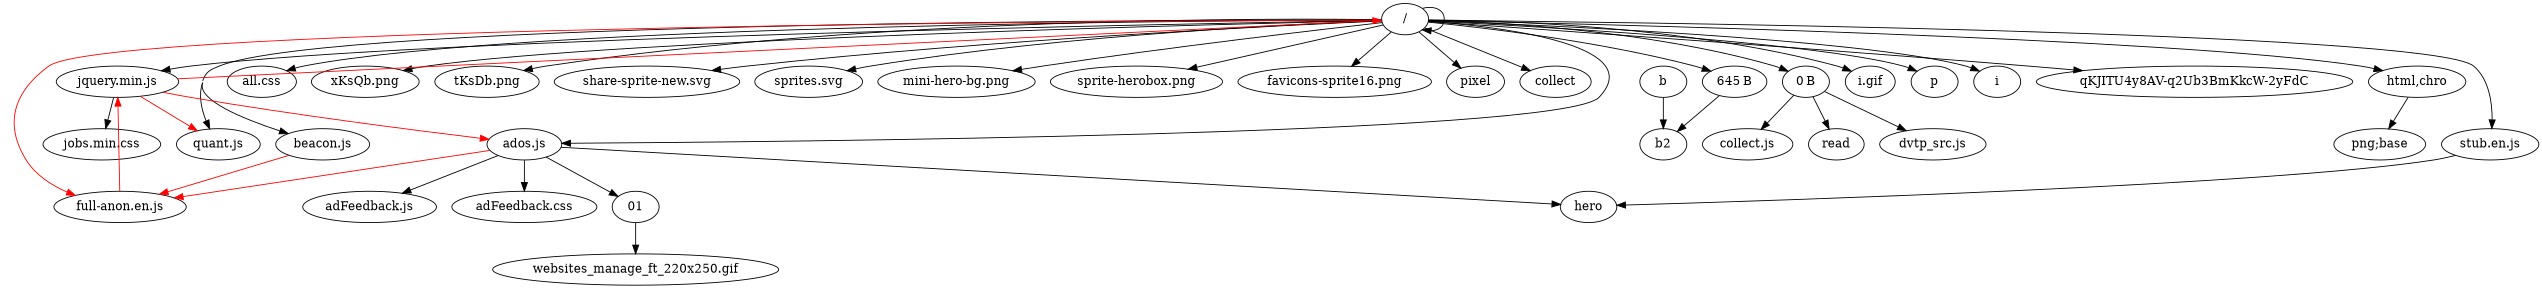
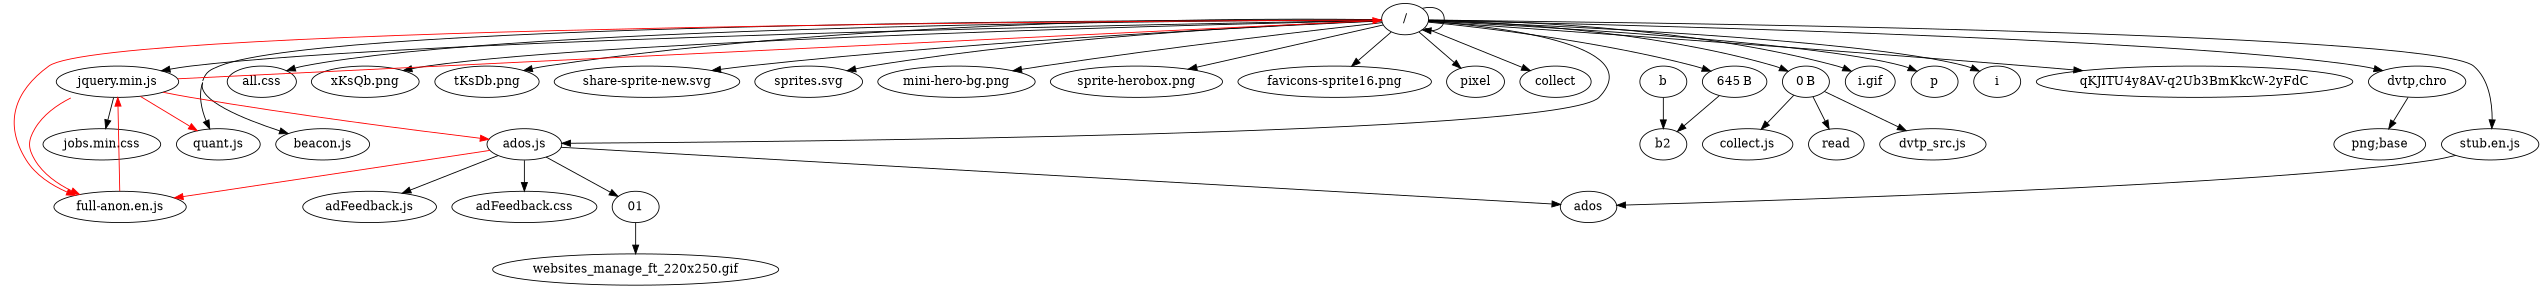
(2417, 82) -> (2417, 82)
(228, 174) -> (30, 145)
(1589, 207) -> (1589, 207)
